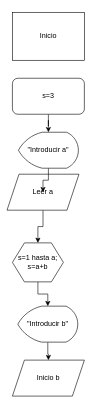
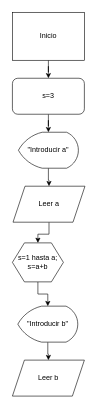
none -> (48, 71)
(43, 192) -> (49, 204)
(48, 378) -> (48, 378)
